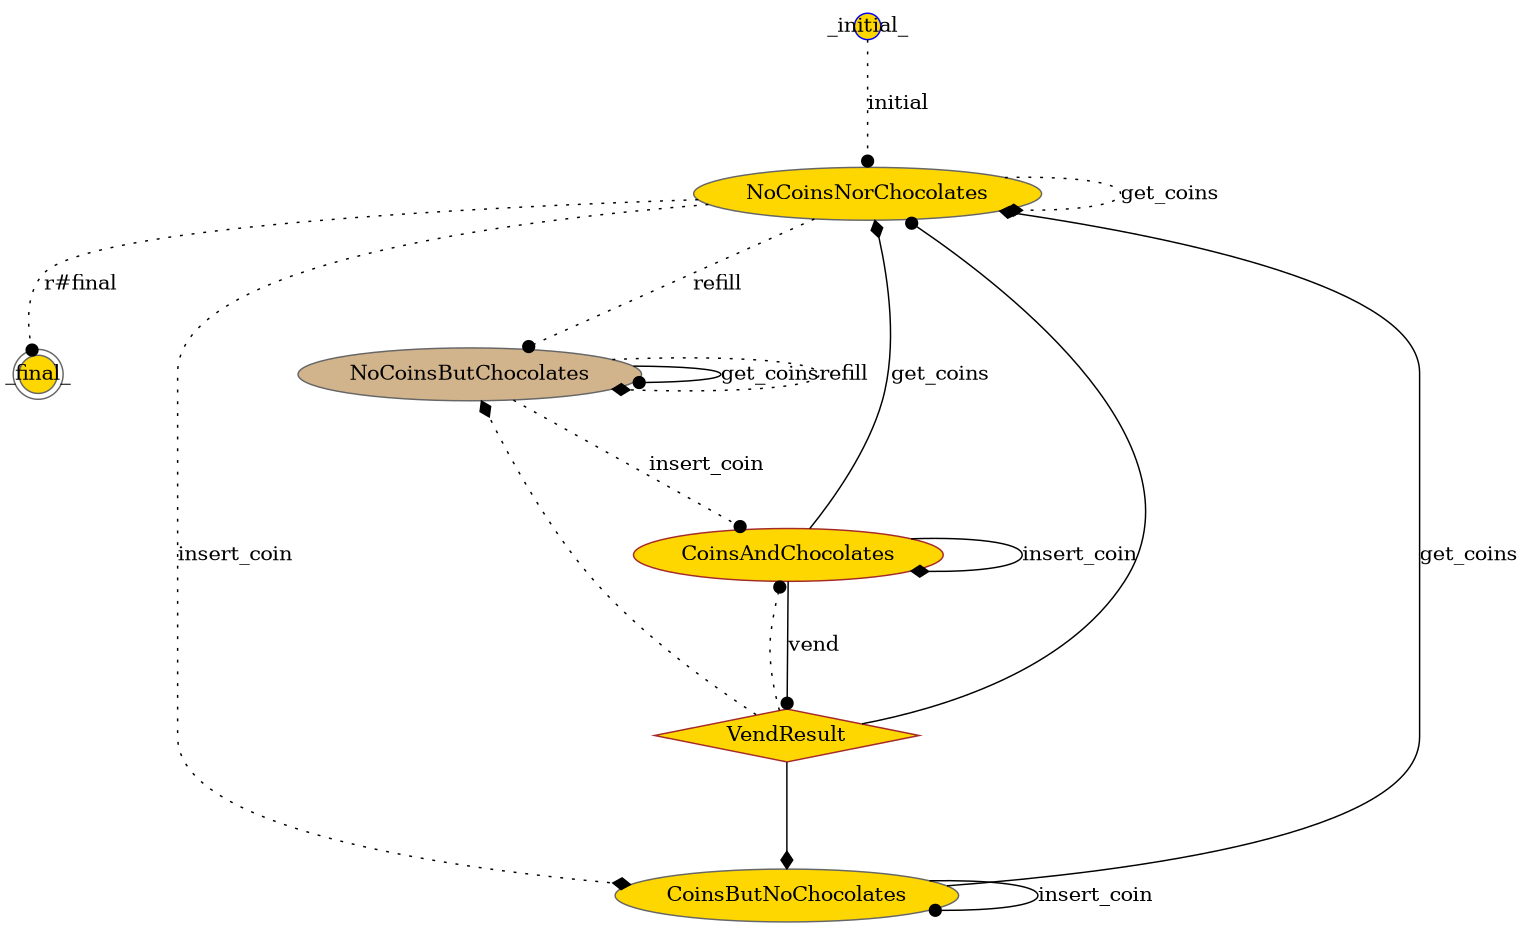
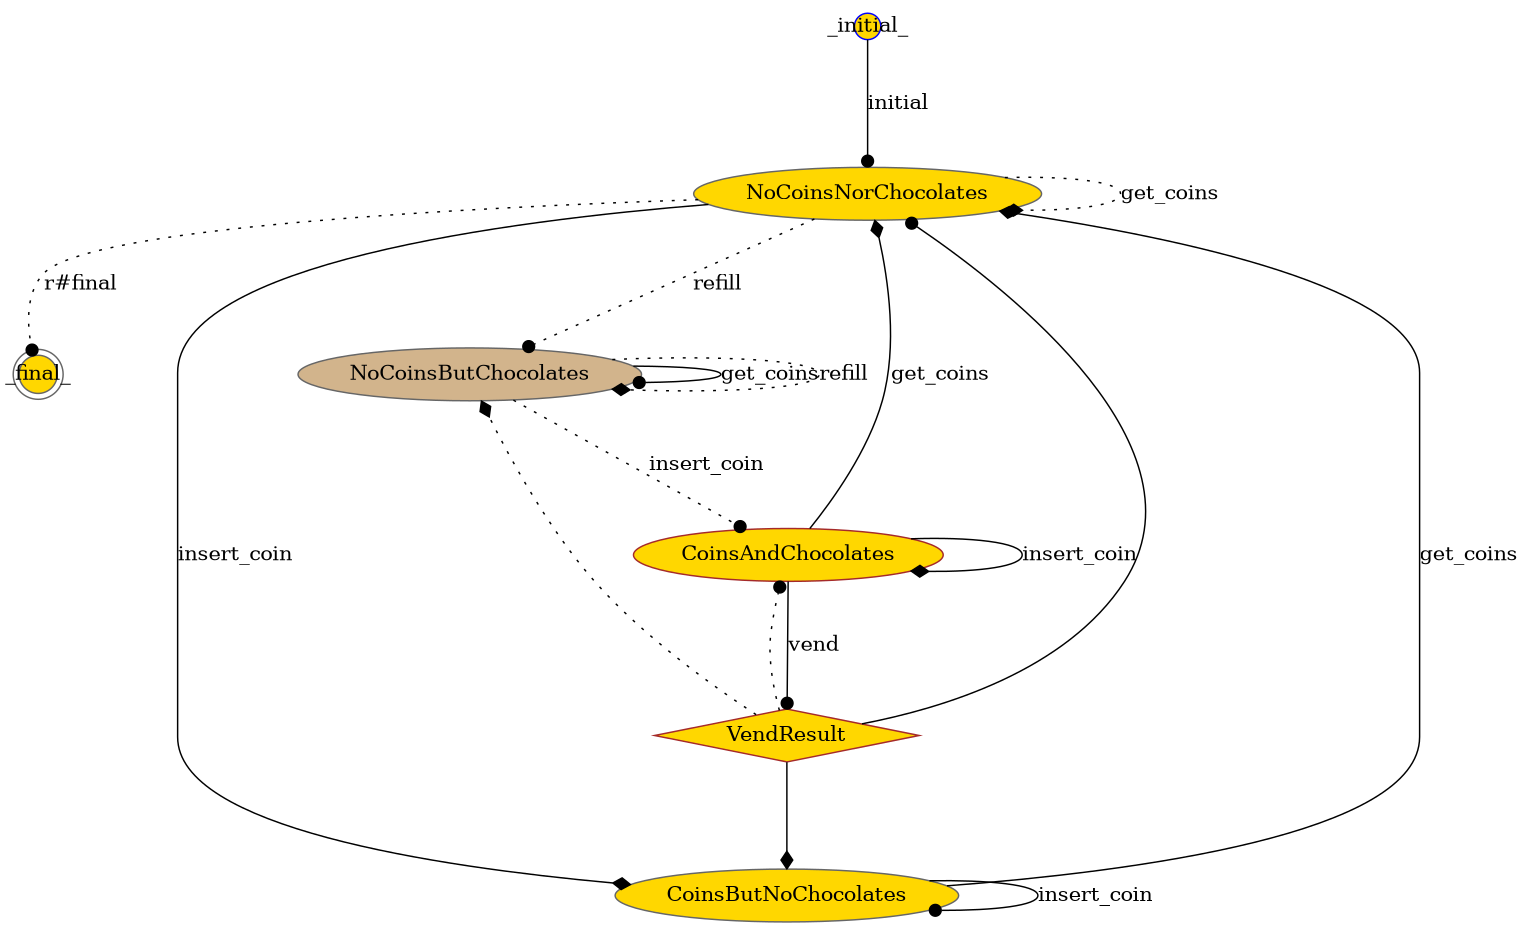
(868, 97) -> (868, 97)
(178, 504) -> (178, 504)
